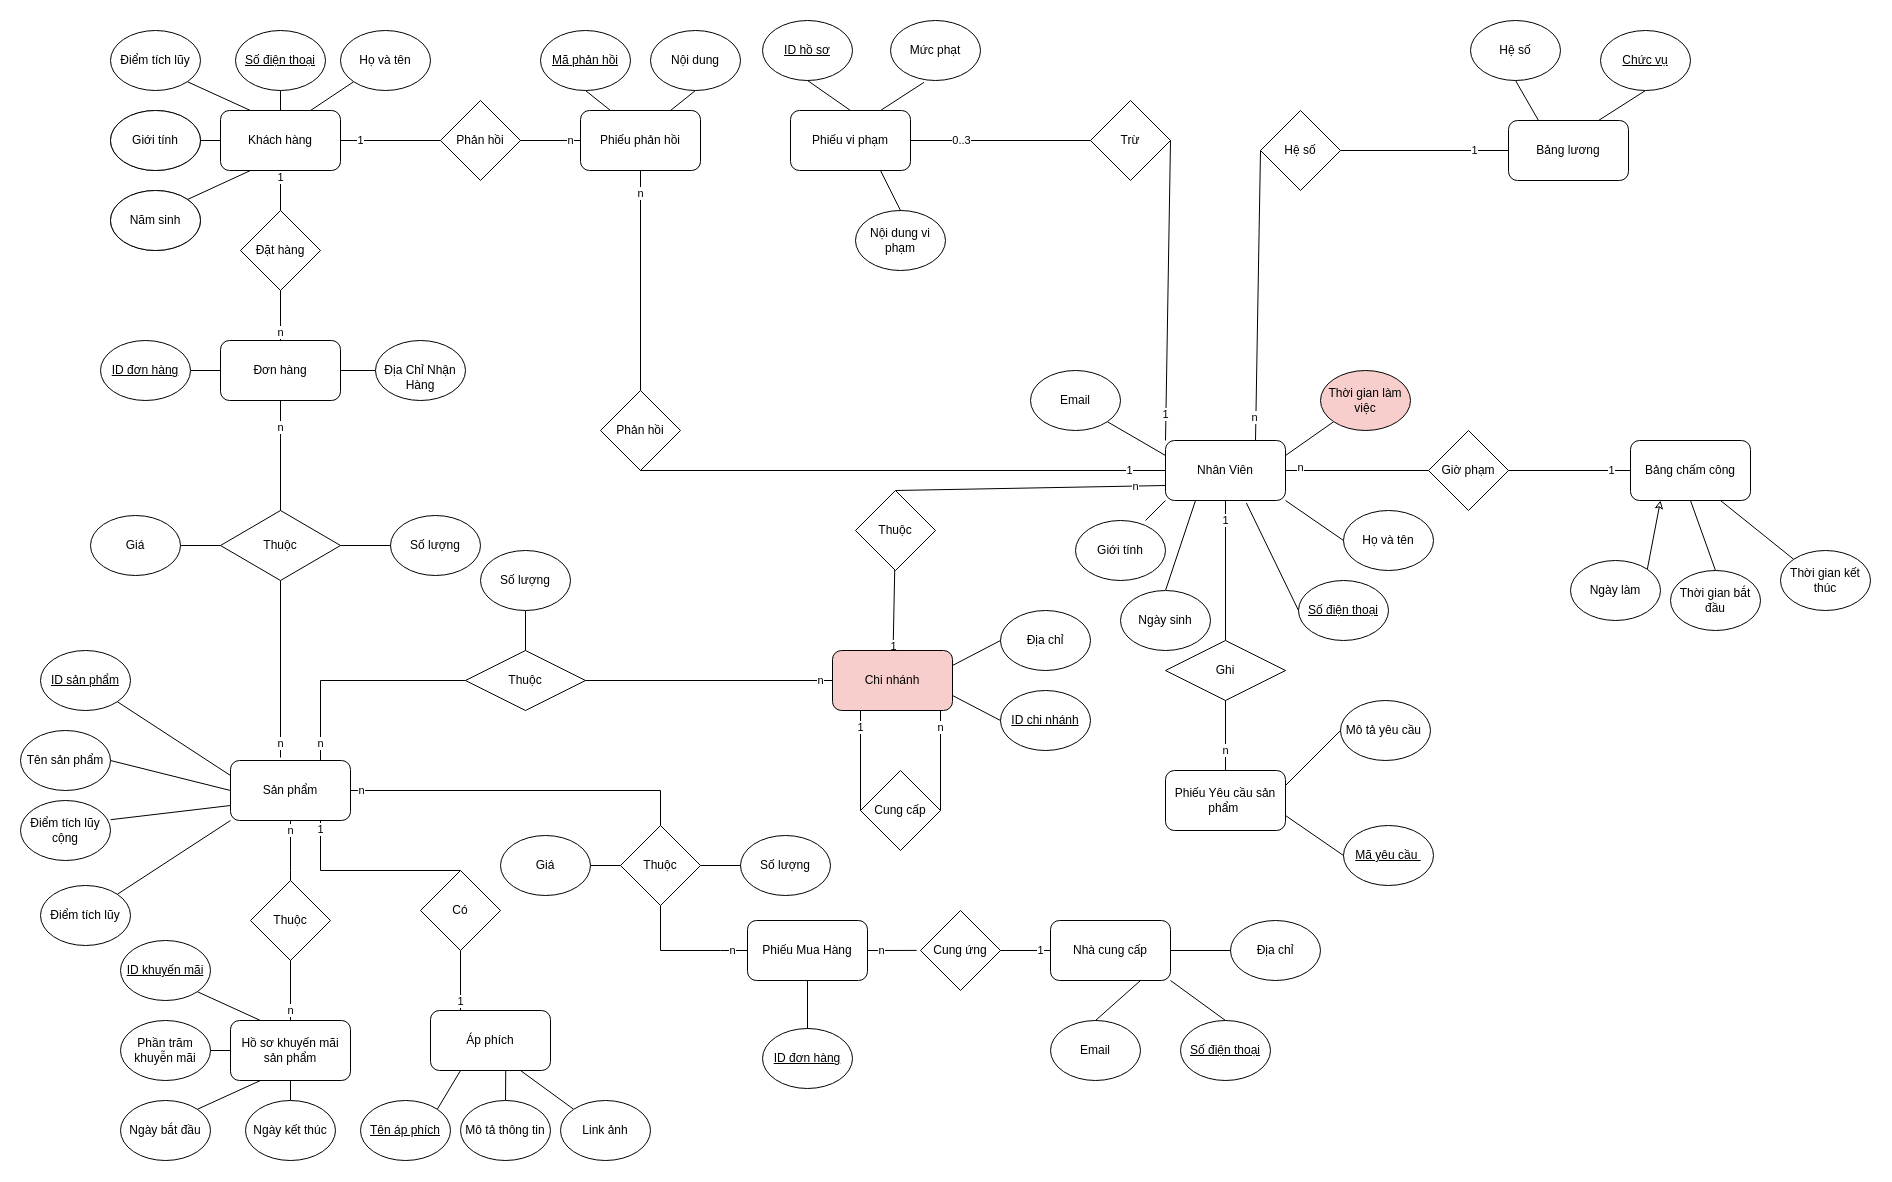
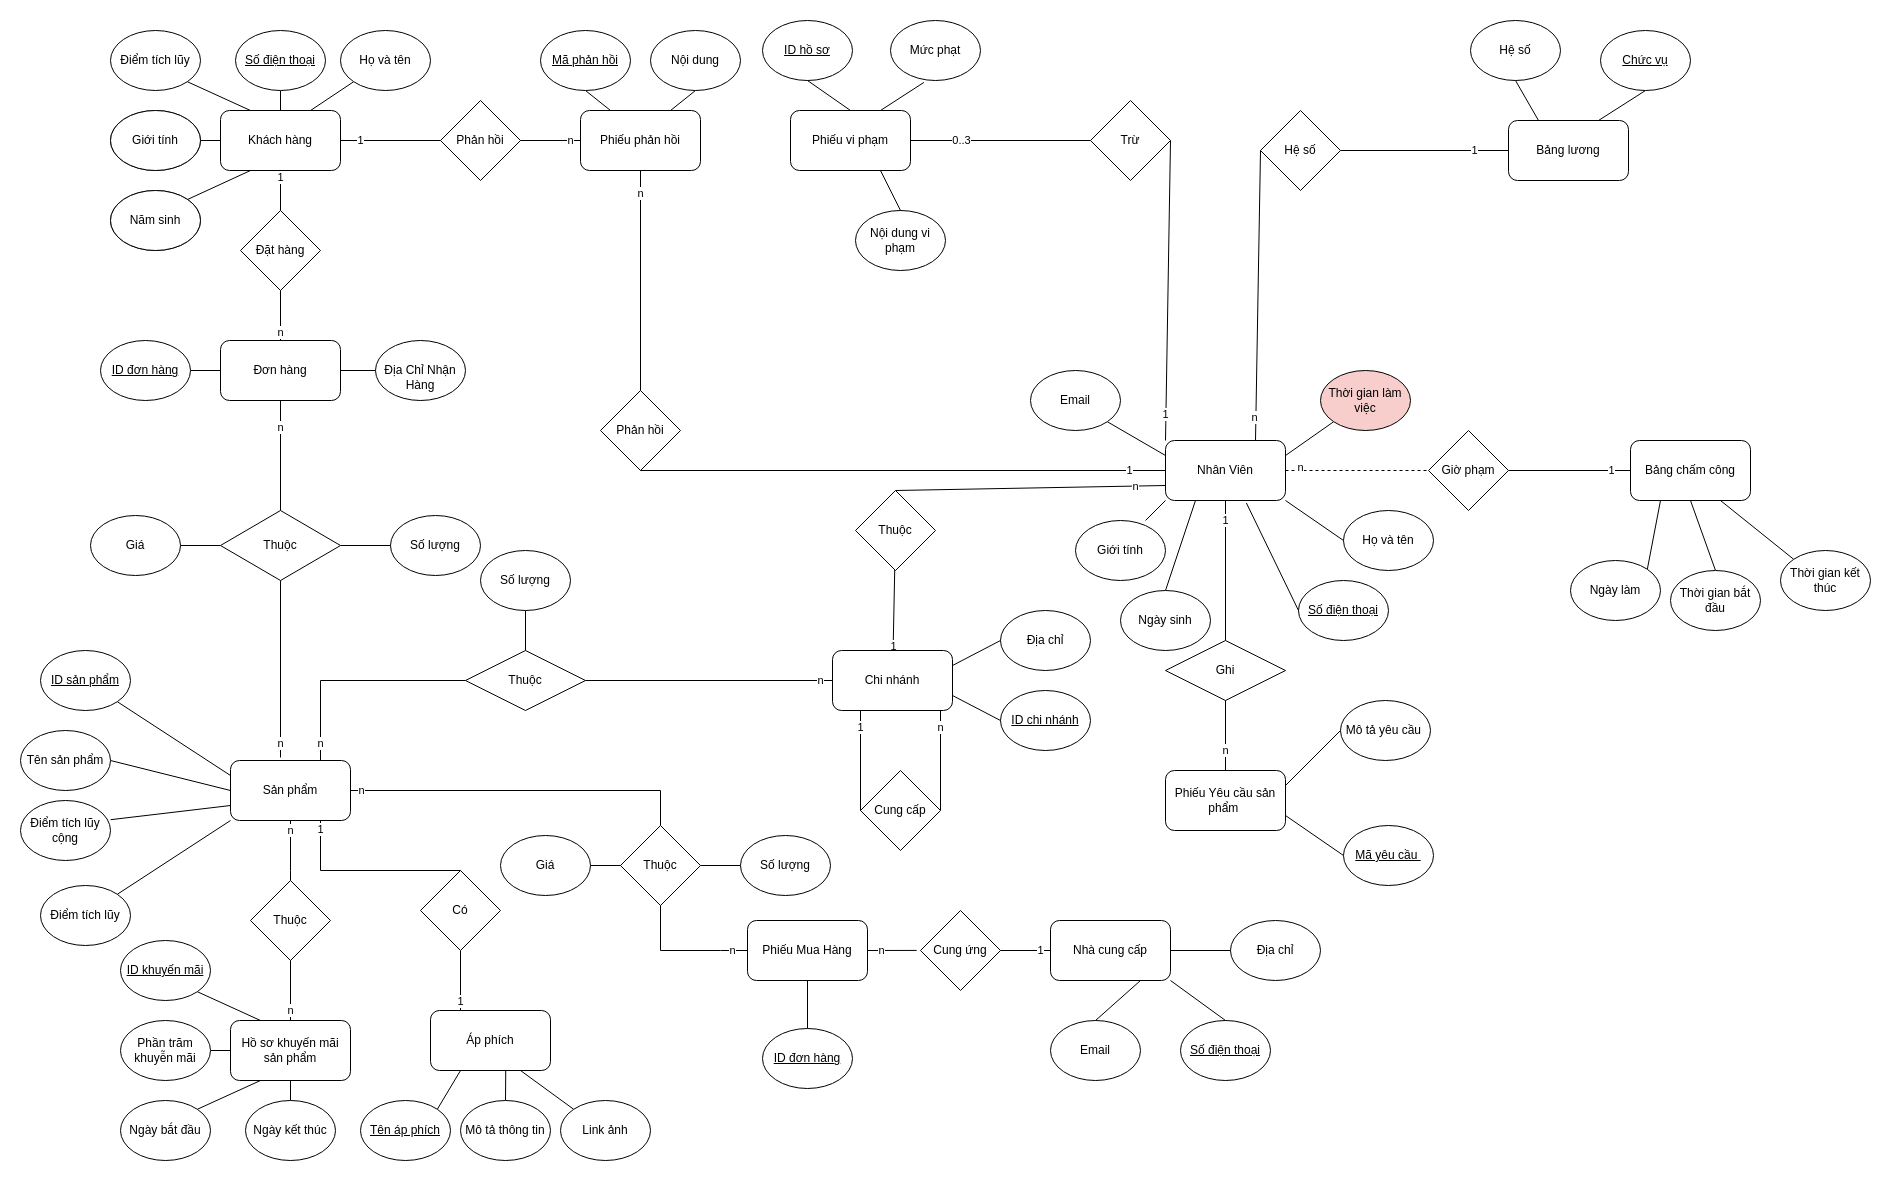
(1357, 471) -> (1357, 471)
(1659, 509) -> (1660, 505)
(893, 681) -> (893, 681)
